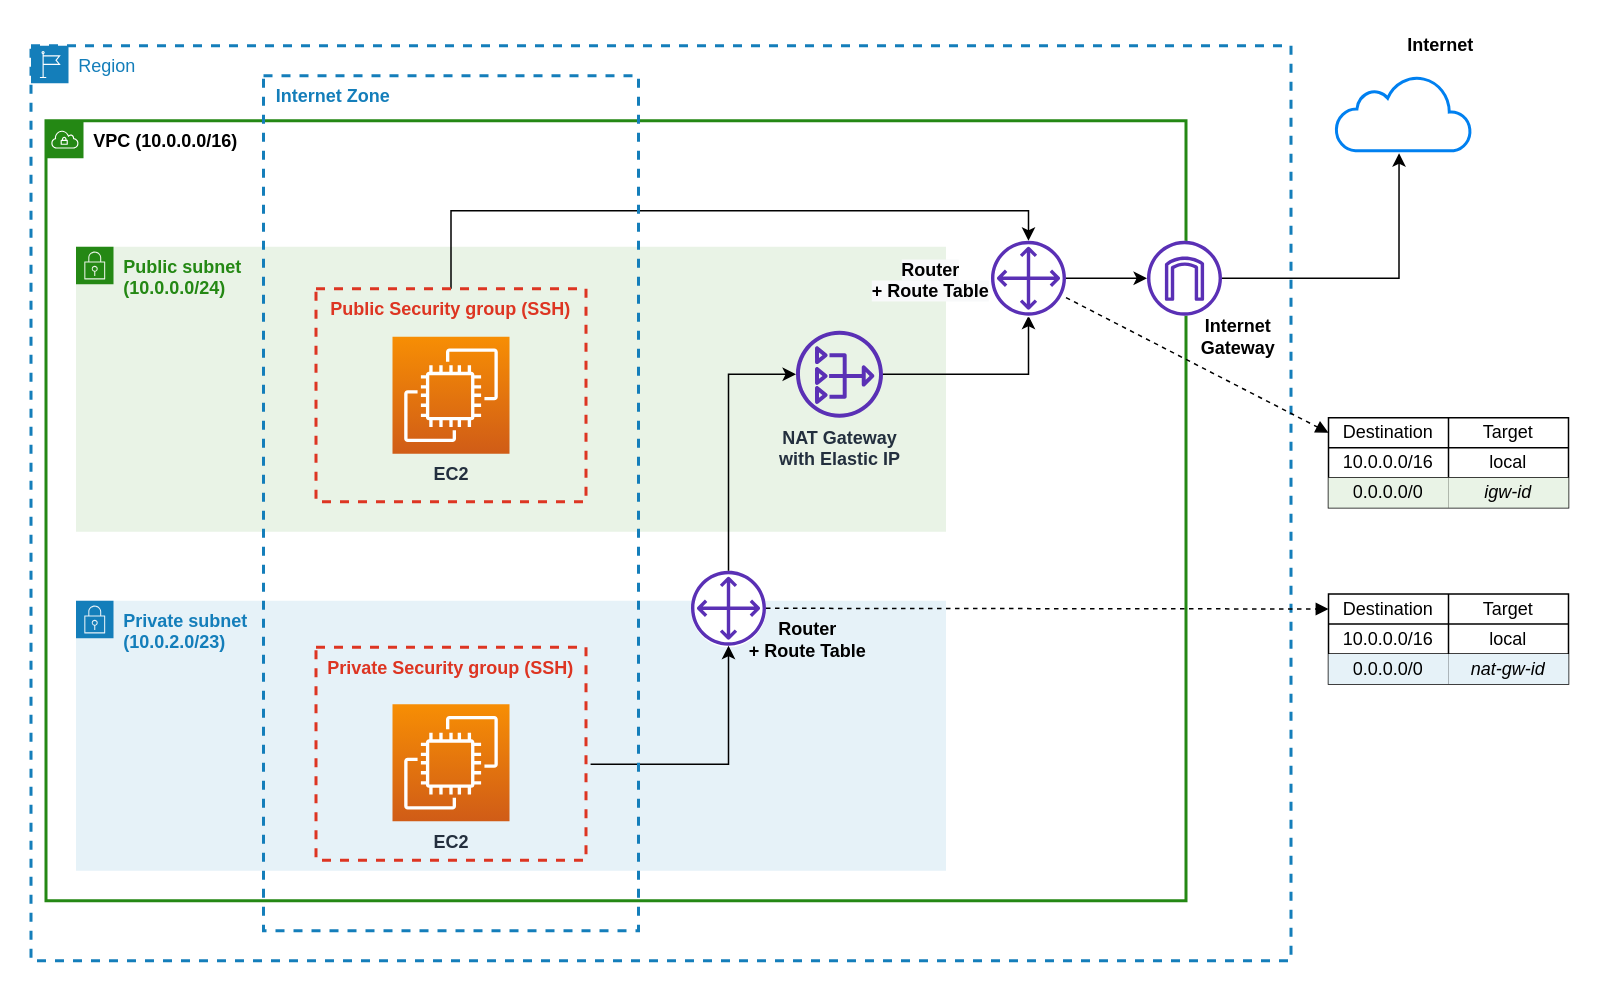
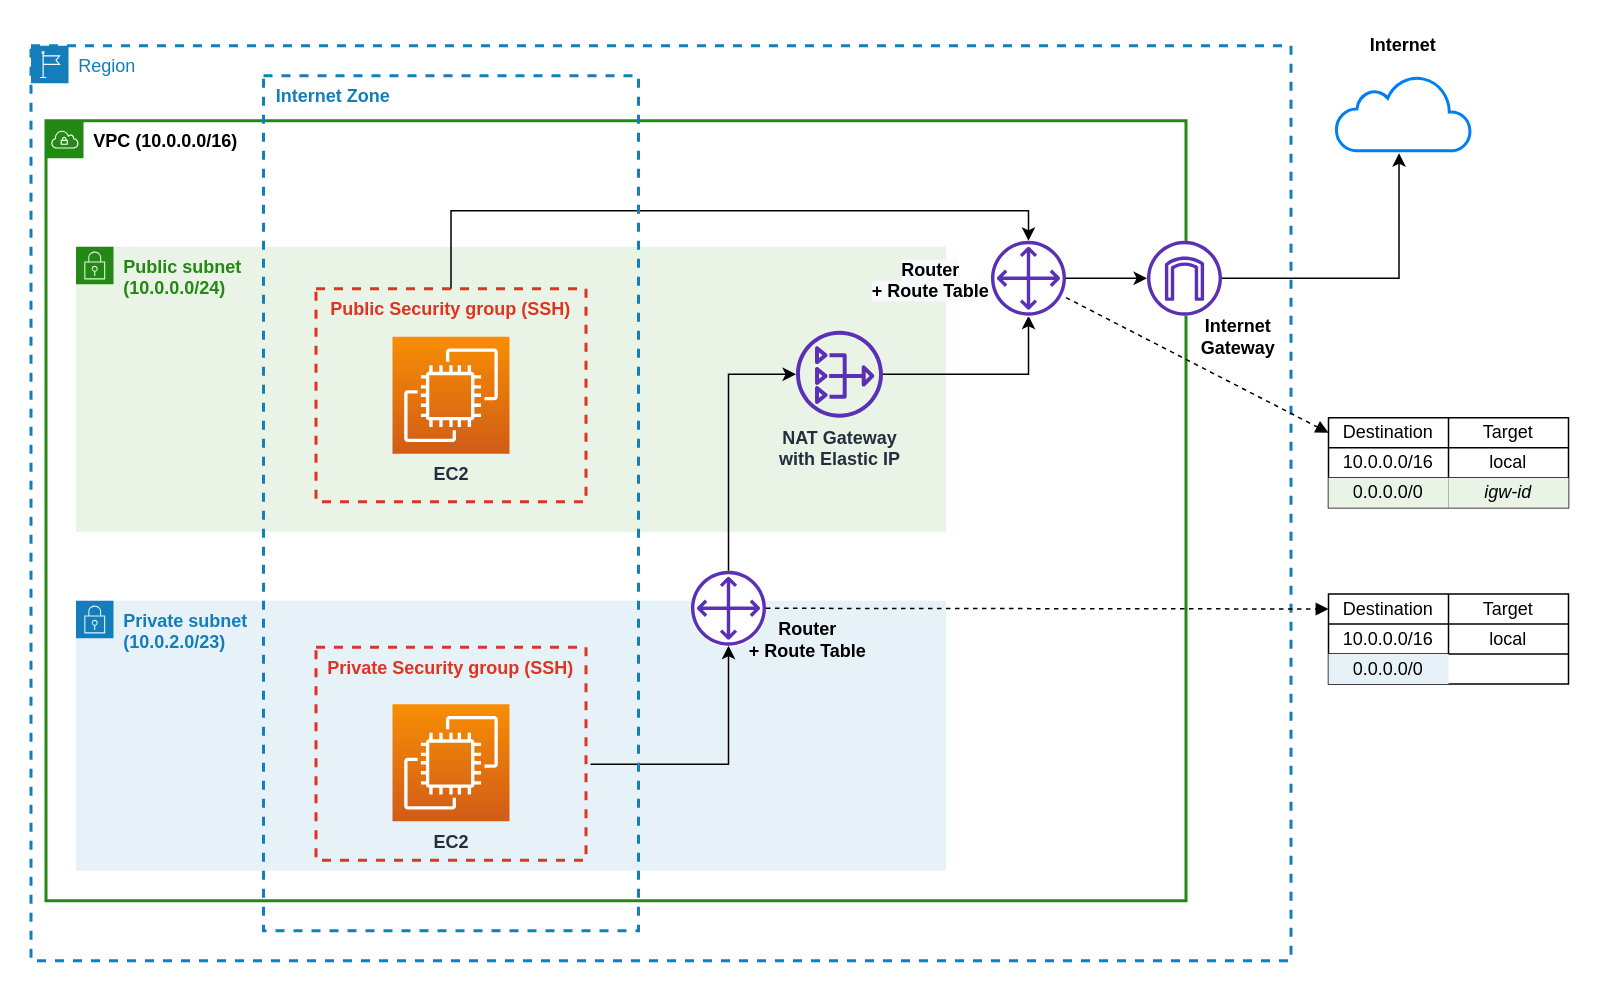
(1441, 46) -> (1403, 46)
(1508, 669) -> none
